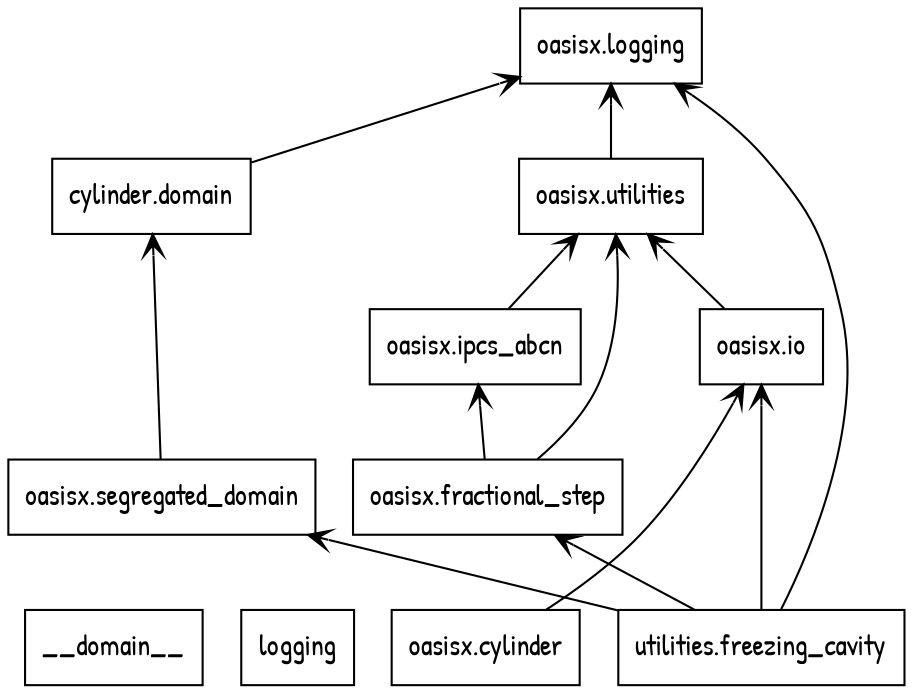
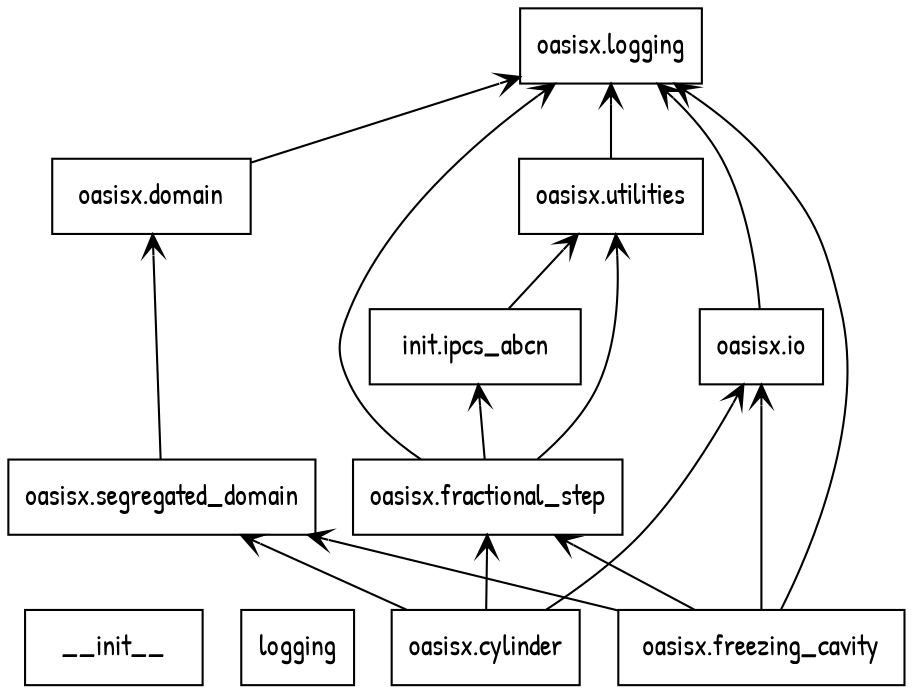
(151, 196) -> (151, 196)
none -> (374, 263)
(694, 279) -> (737, 195)
(475, 347) -> (475, 347)
none -> (333, 577)
none -> (486, 592)
(114, 648) -> (114, 648)
(761, 648) -> (761, 648)
